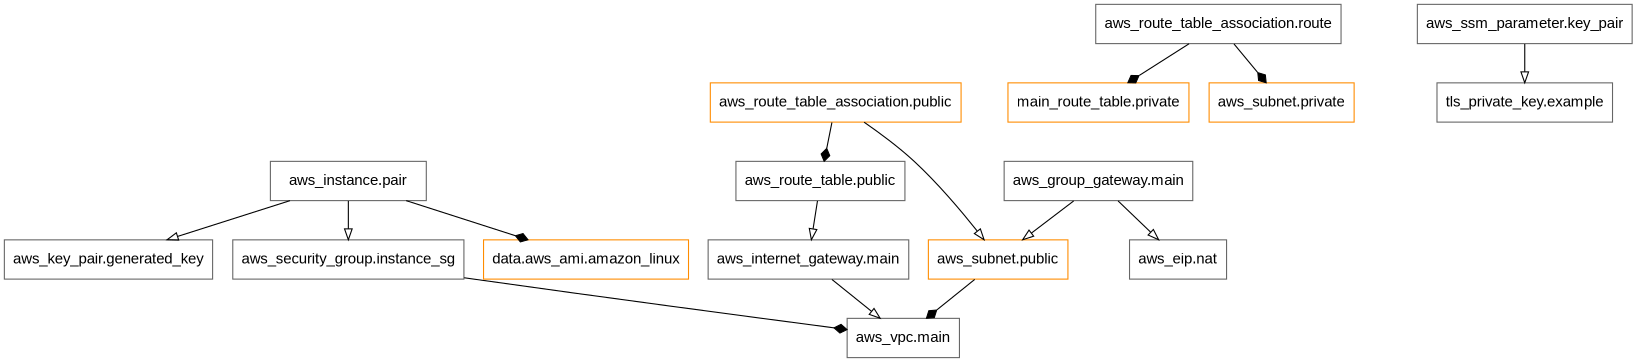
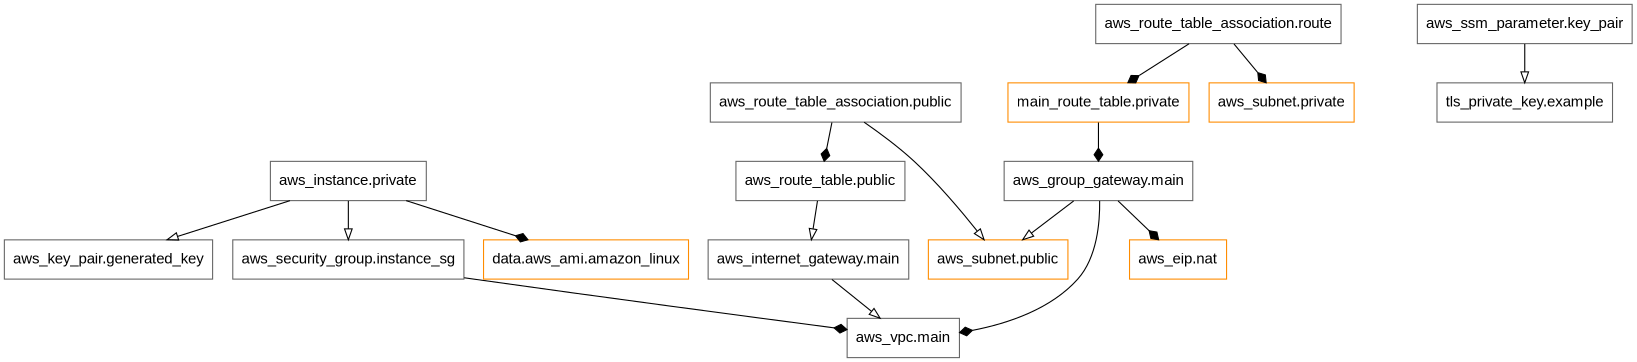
(836, 102) -> (836, 102)
none -> (1098, 135)
(348, 181) -> (348, 181)
(1134, 217) -> (1134, 217)
(1178, 259) -> (1178, 259)
(956, 295) -> (1065, 291)
